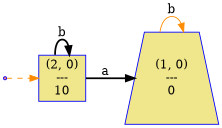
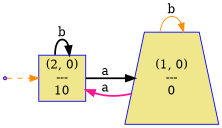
none -> (113, 96)
